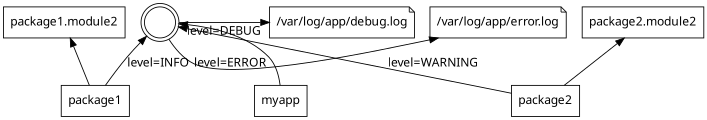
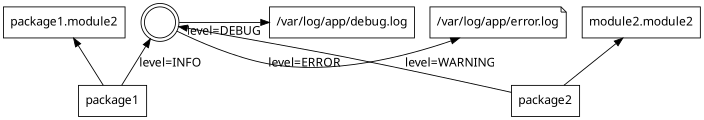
(342, 22) -> (342, 22)
(643, 22) -> (641, 22)
(281, 101) -> none
